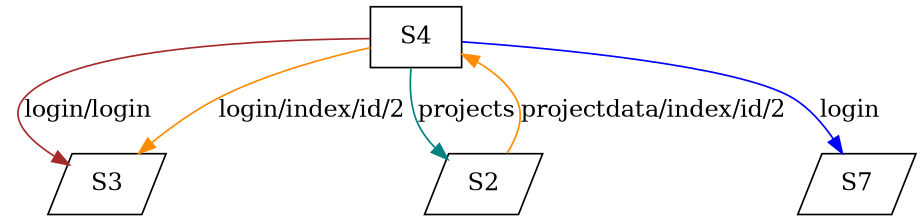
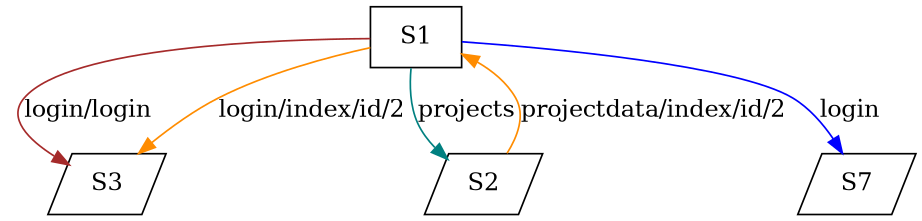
(416, 37) -> (416, 37)
